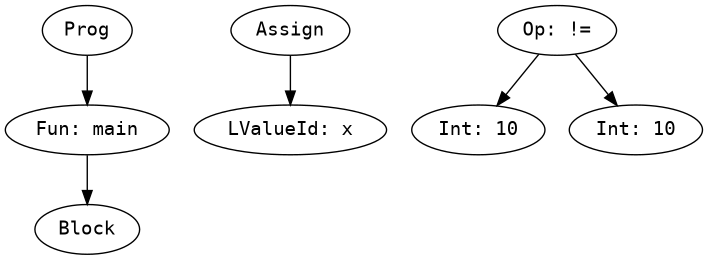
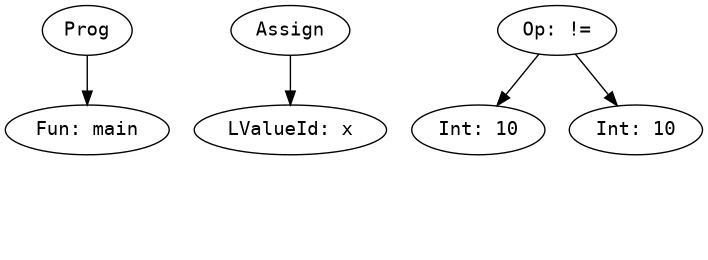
(87, 229) -> none
